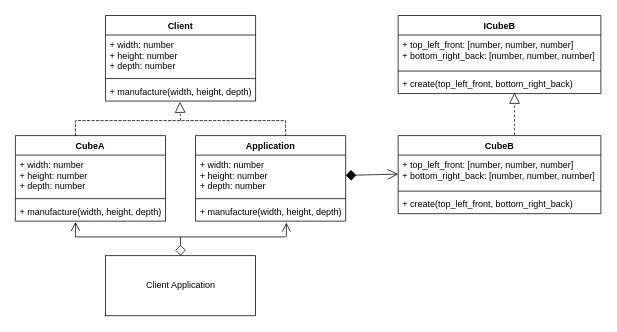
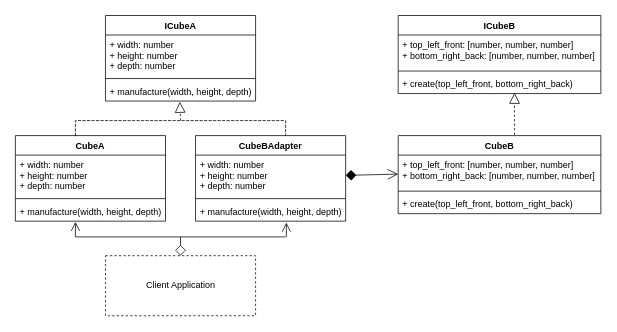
(180, 26) -> (180, 26)
(270, 146) -> (270, 146)
(180, 285) -> (180, 285)
